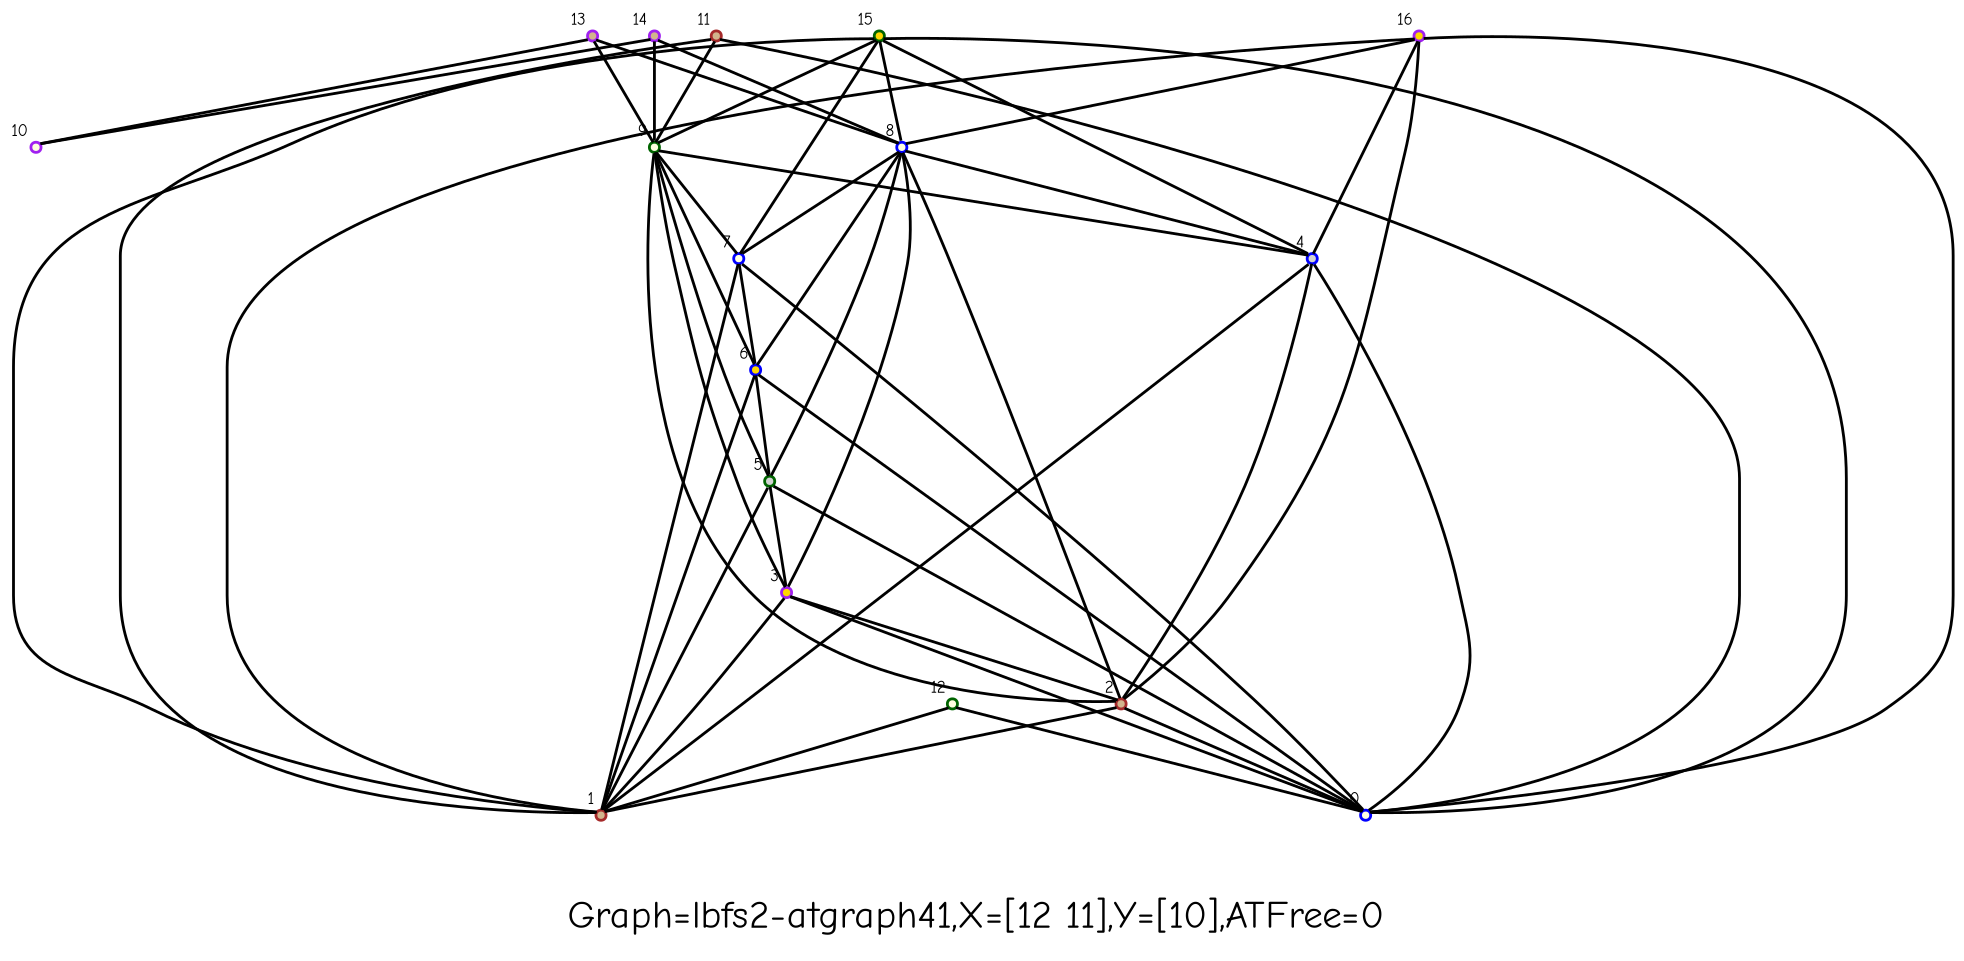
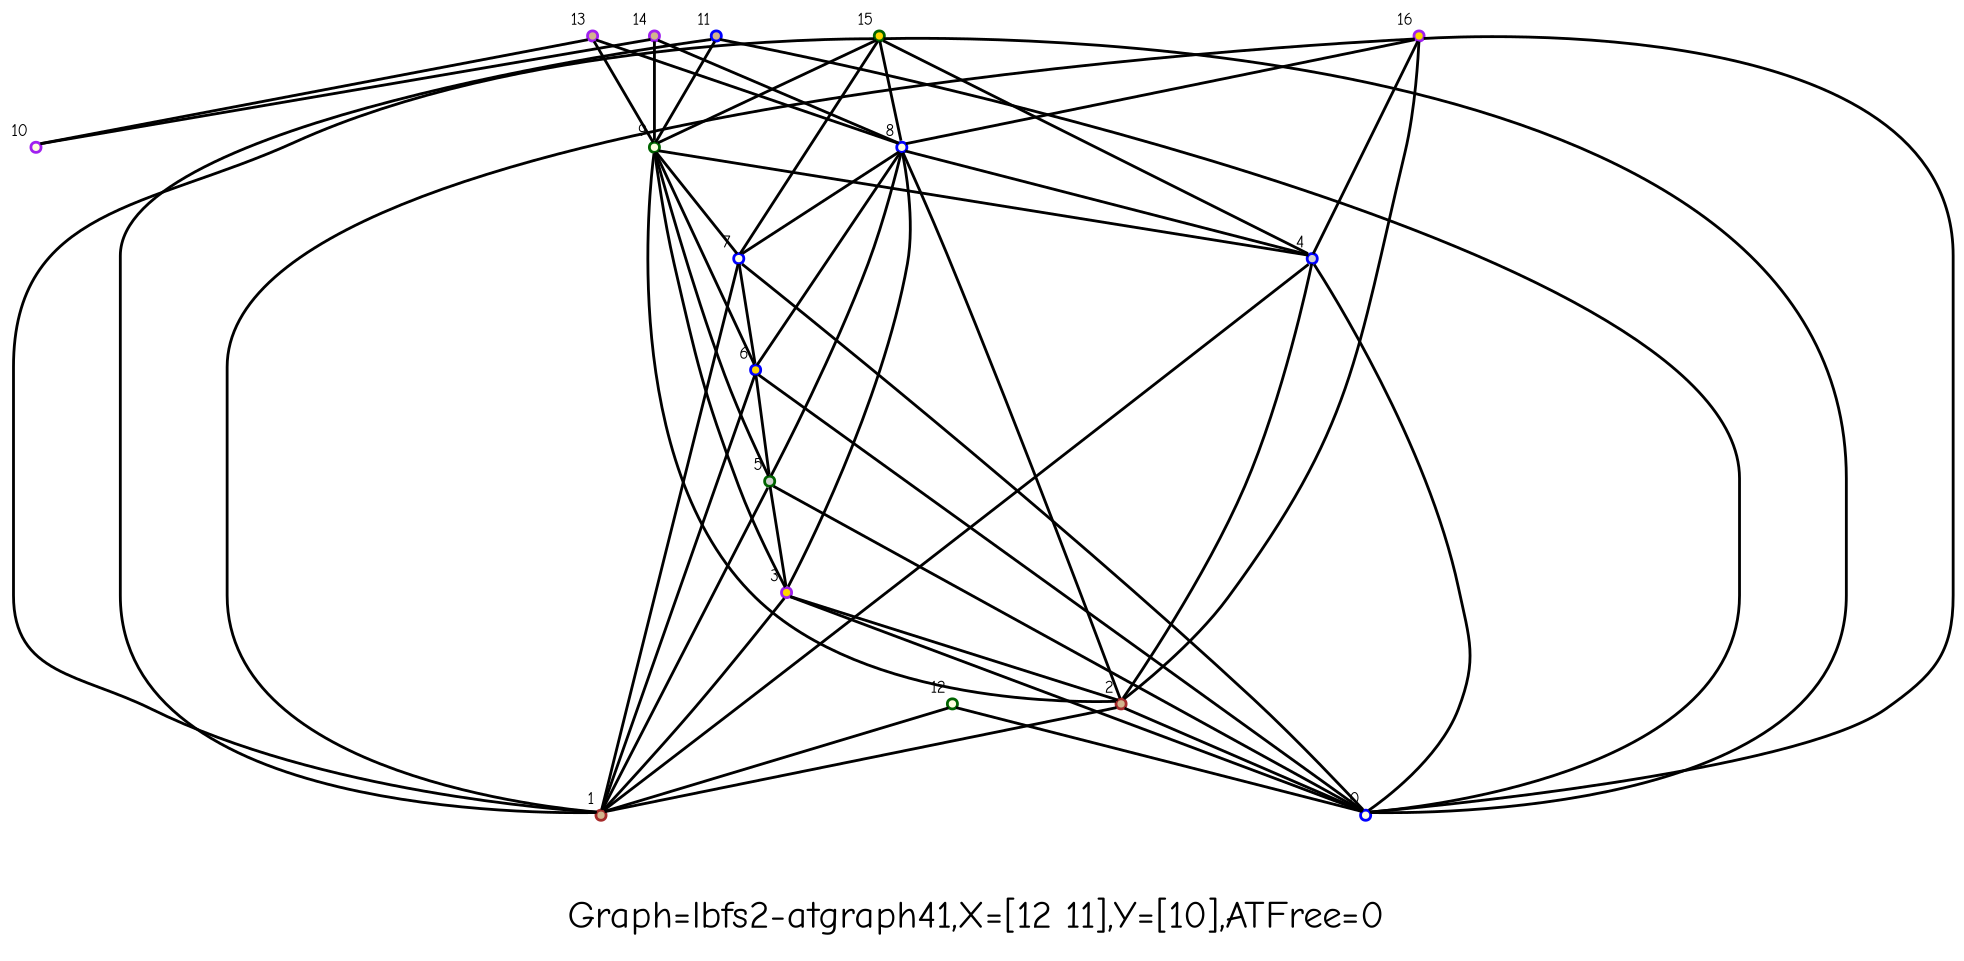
(716, 36) -> (716, 36)
